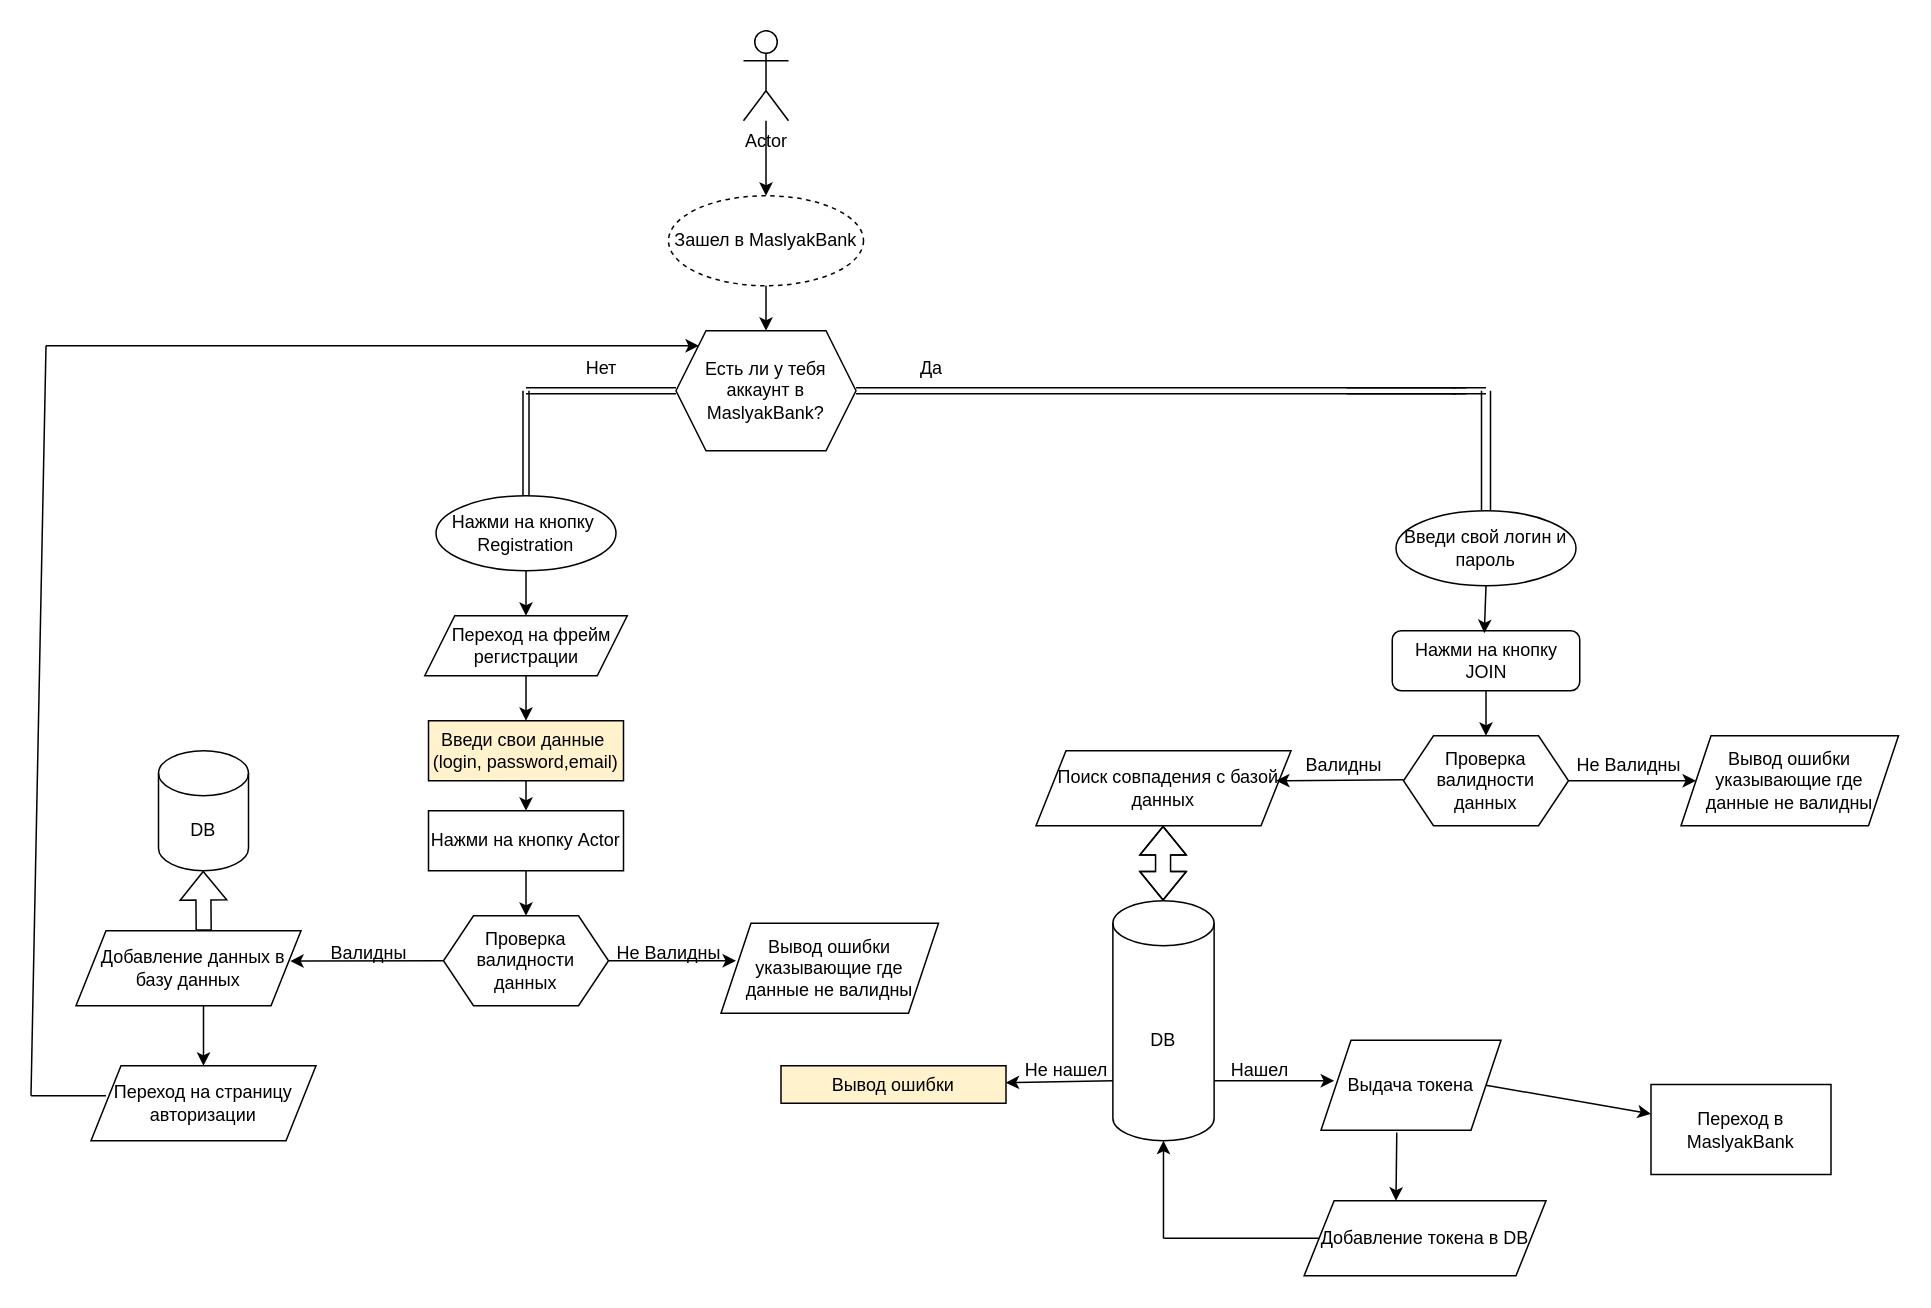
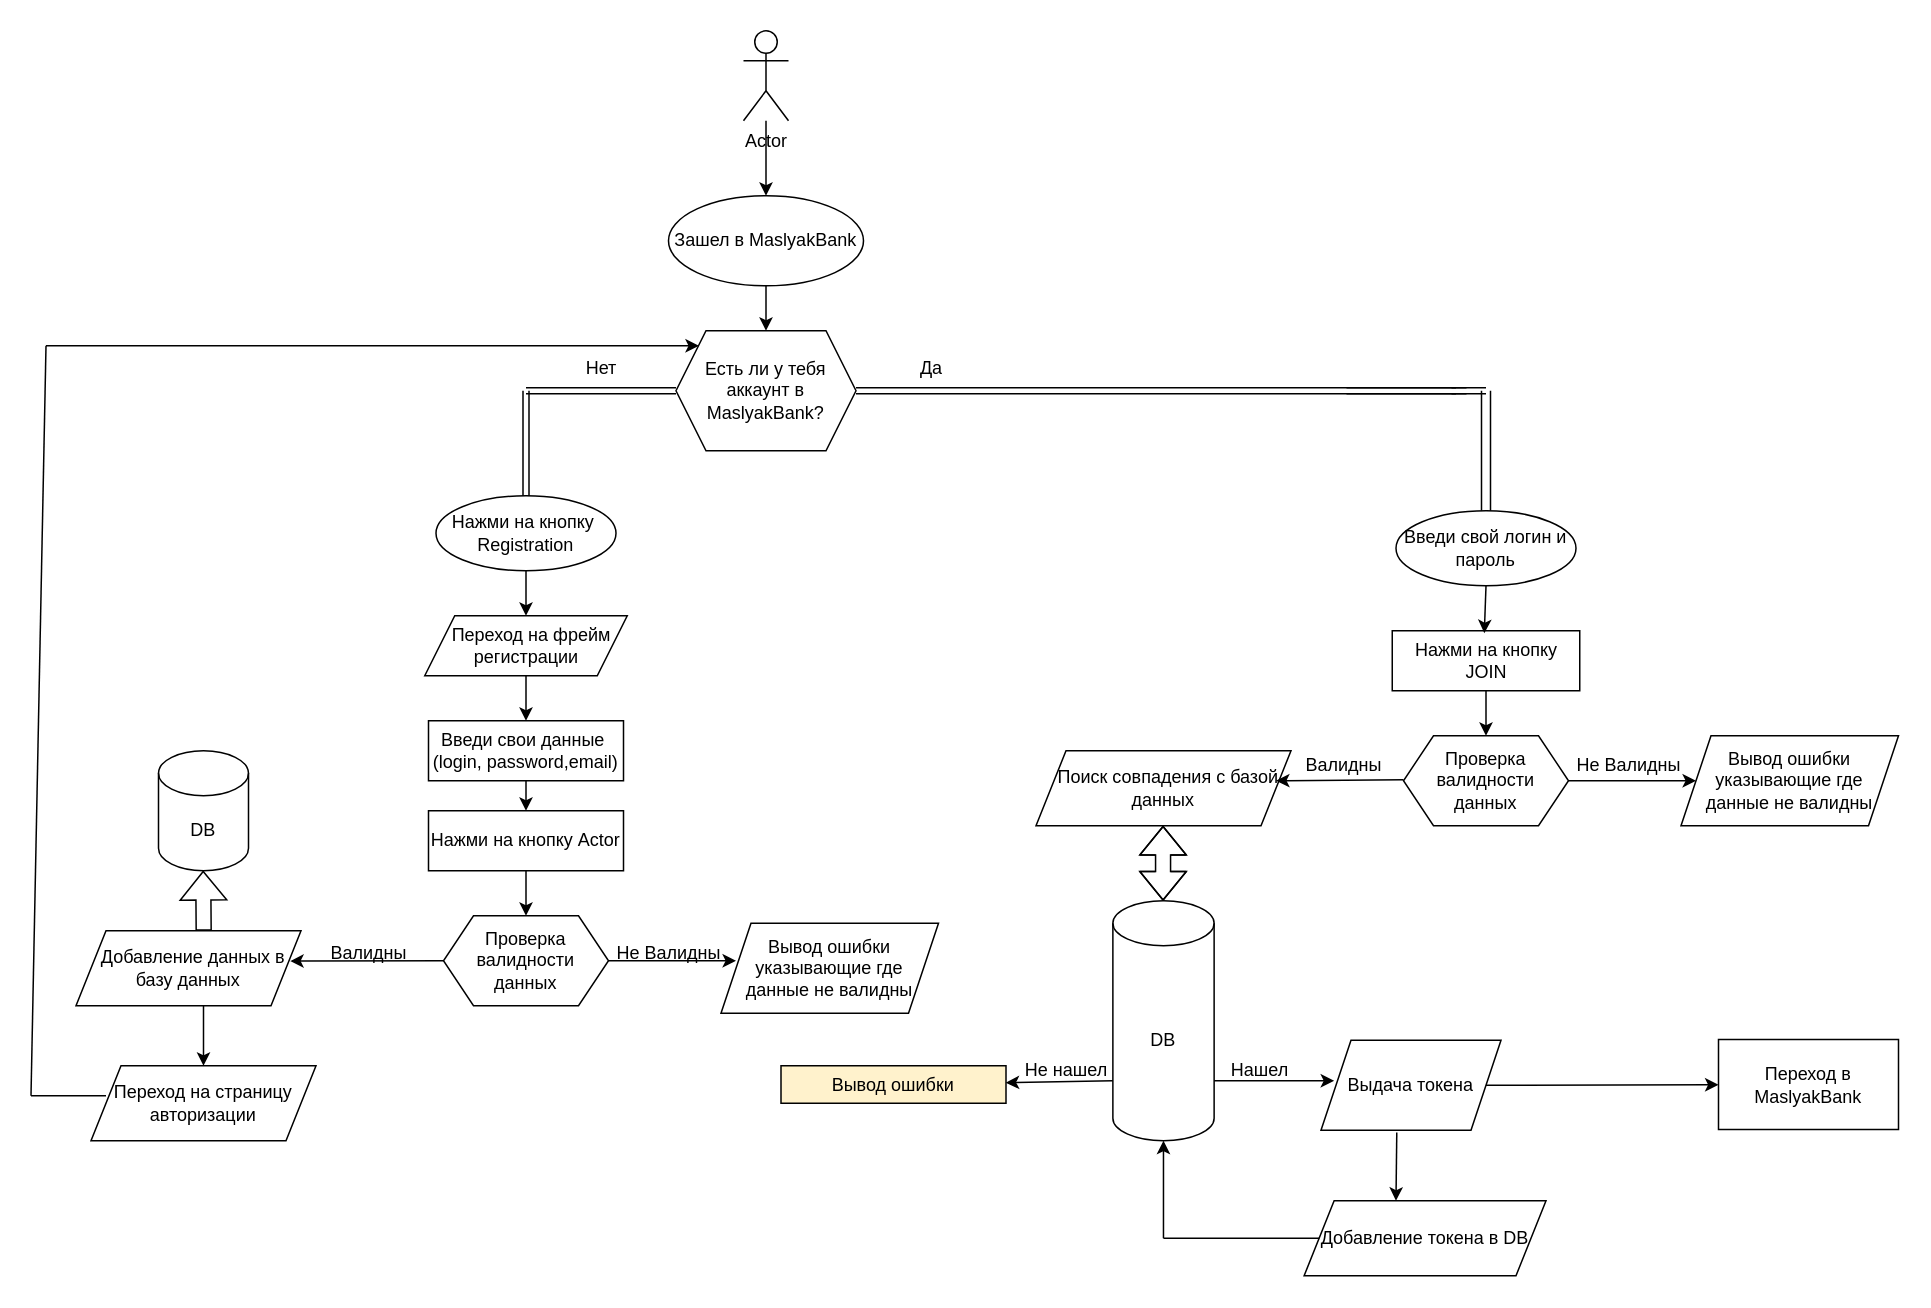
(766, 241) -> (766, 241)
(1486, 661) -> (1486, 661)
(526, 751) -> (526, 751)
(1741, 1130) -> (1808, 1085)
